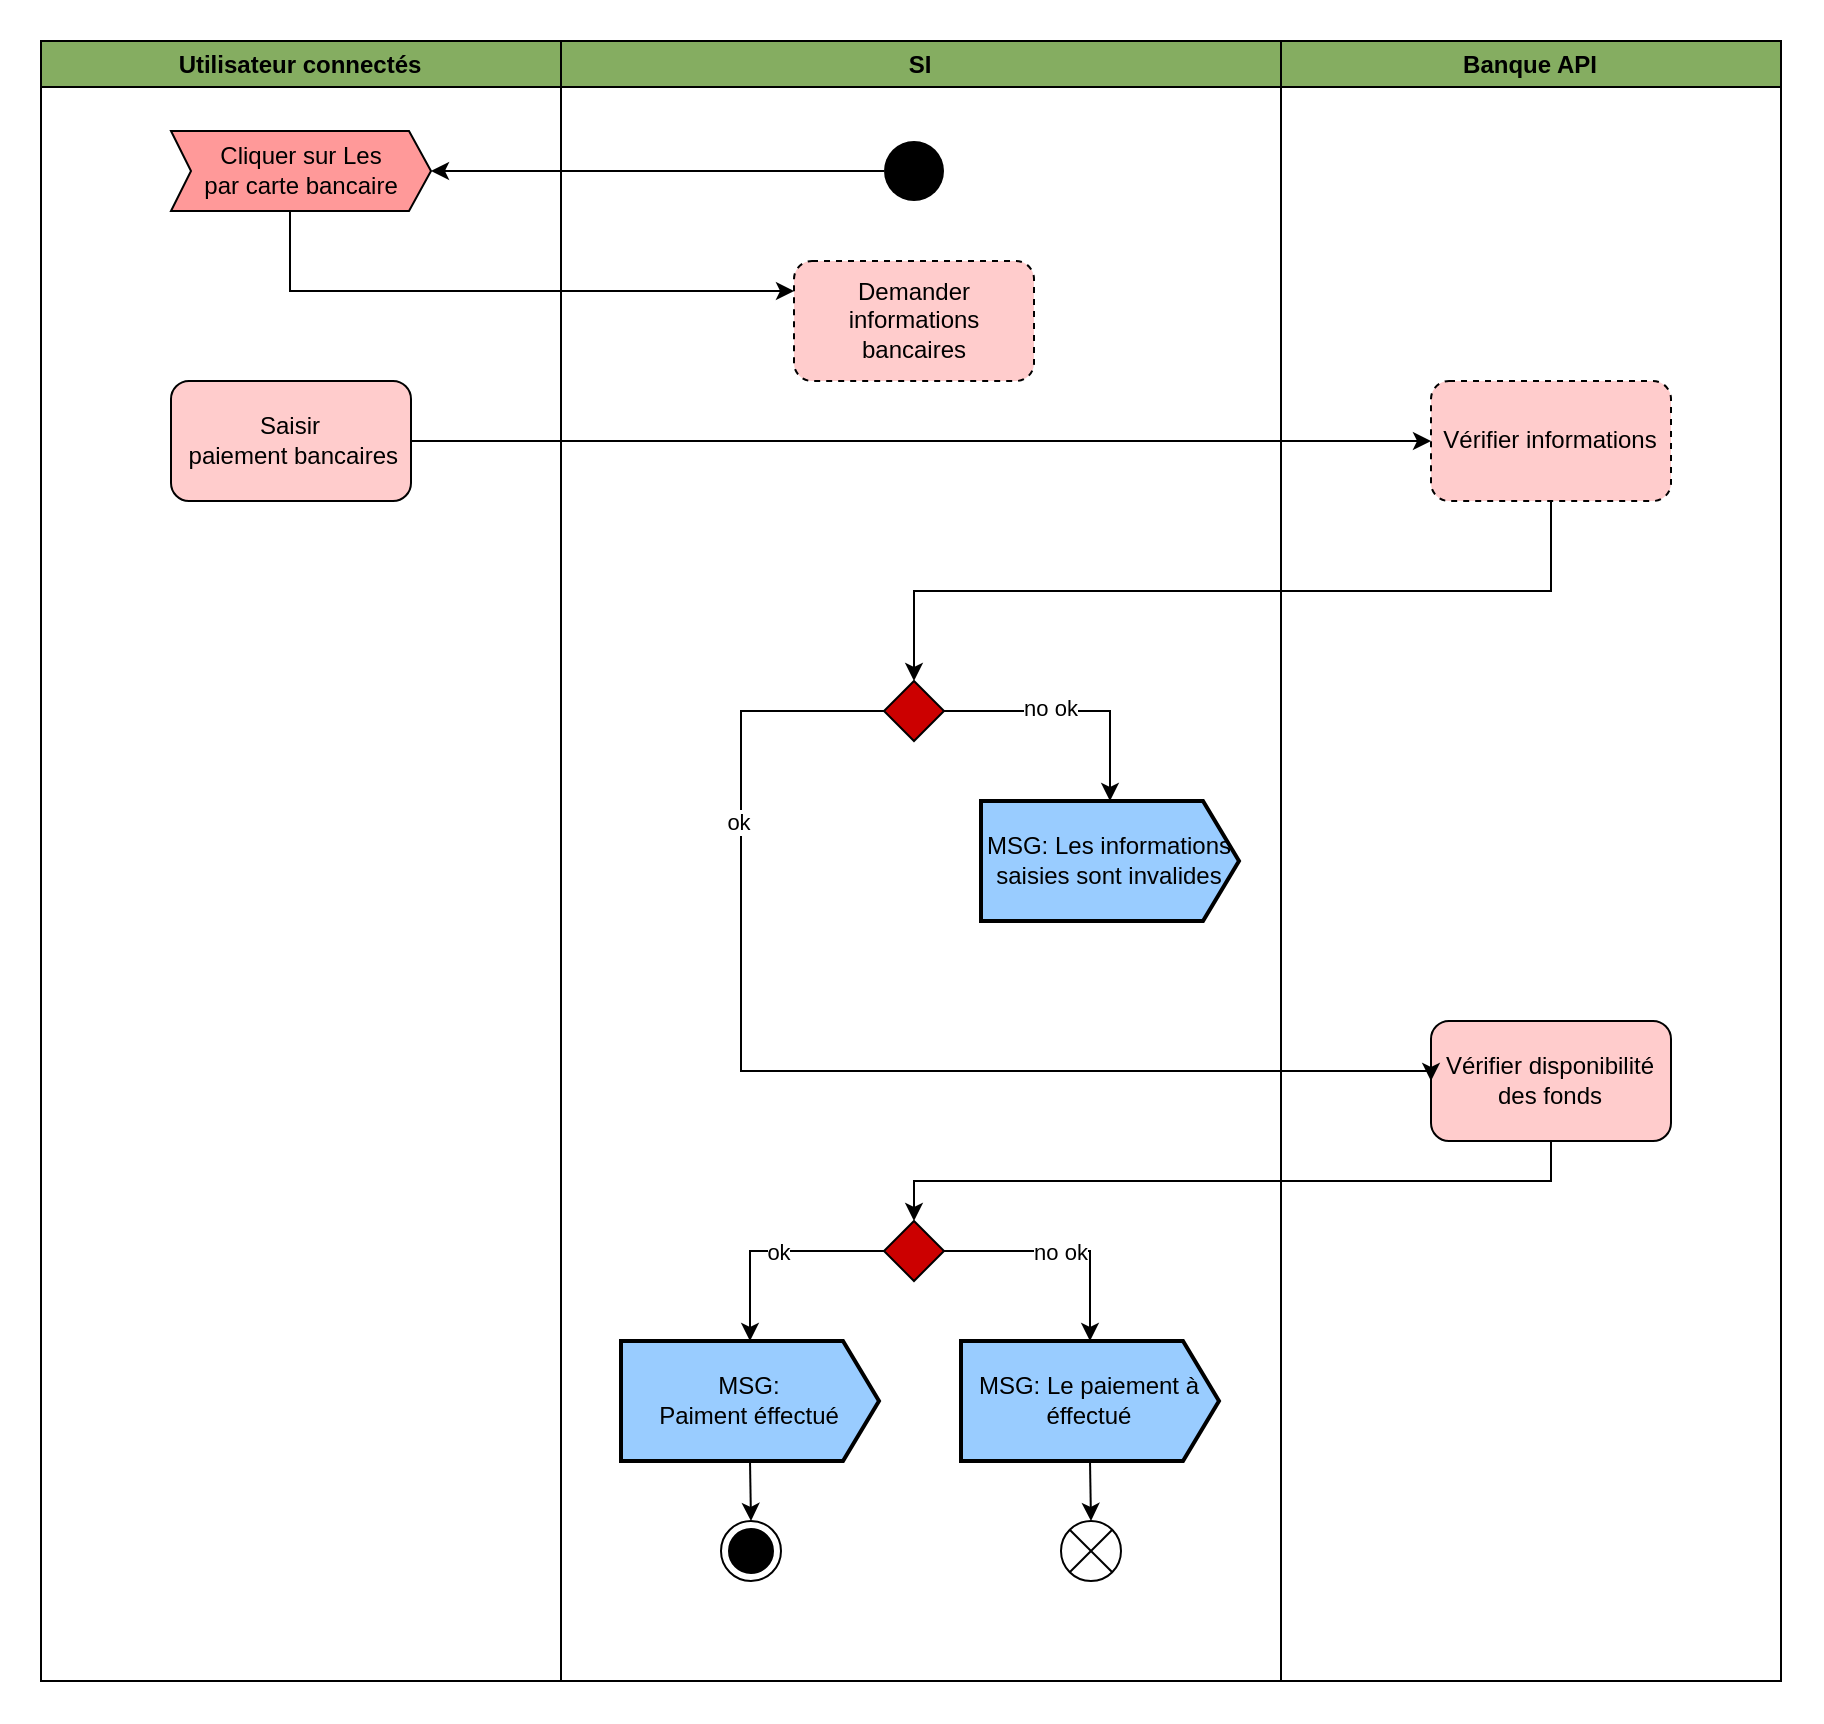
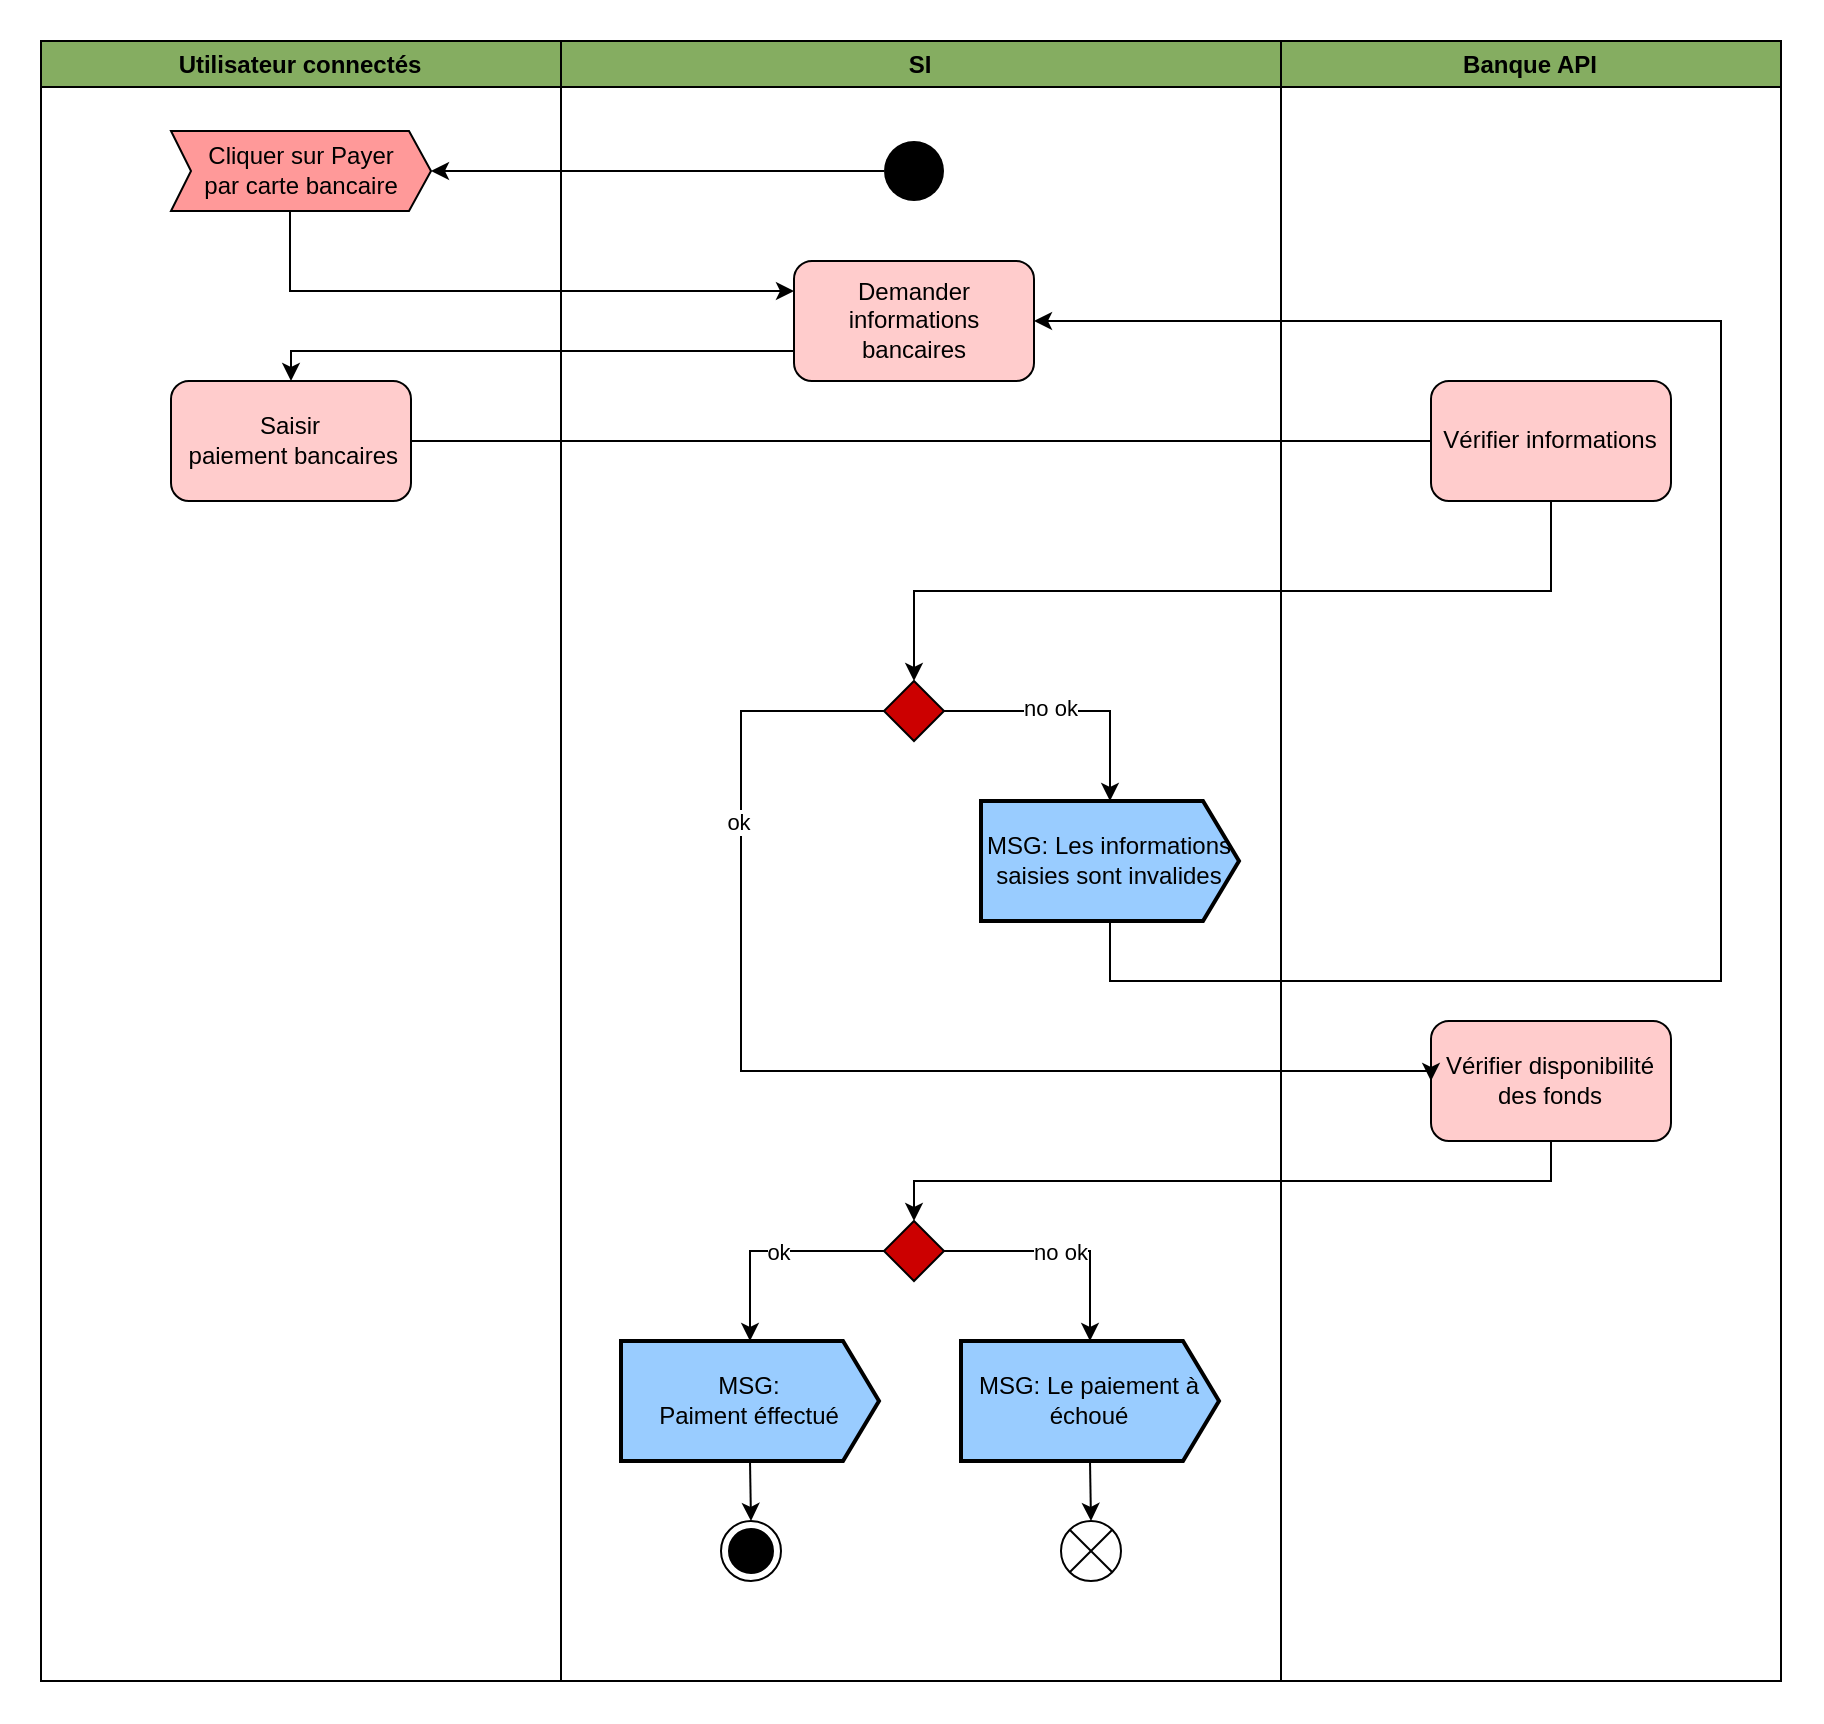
(302, 171) -> (302, 171)
(914, 321) -> (914, 321)
none -> (416, 351)
(1416, 441) -> (1422, 441)
(1551, 441) -> (1551, 441)
none -> (1721, 651)
(1090, 1401) -> (1090, 1401)
